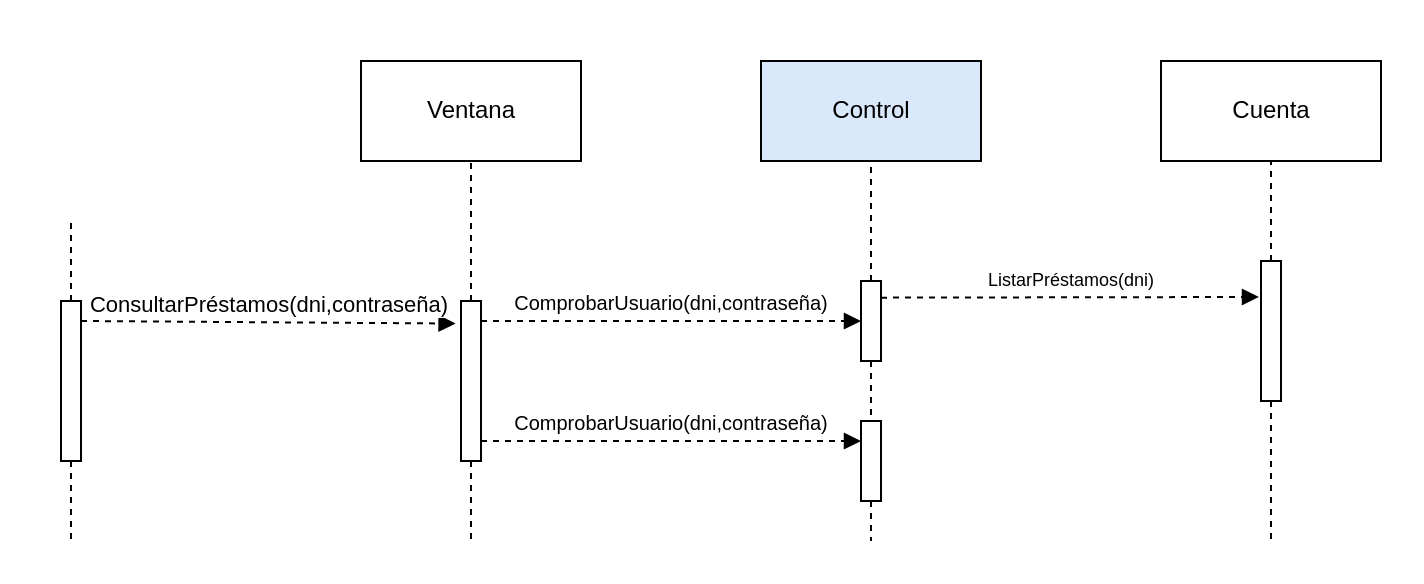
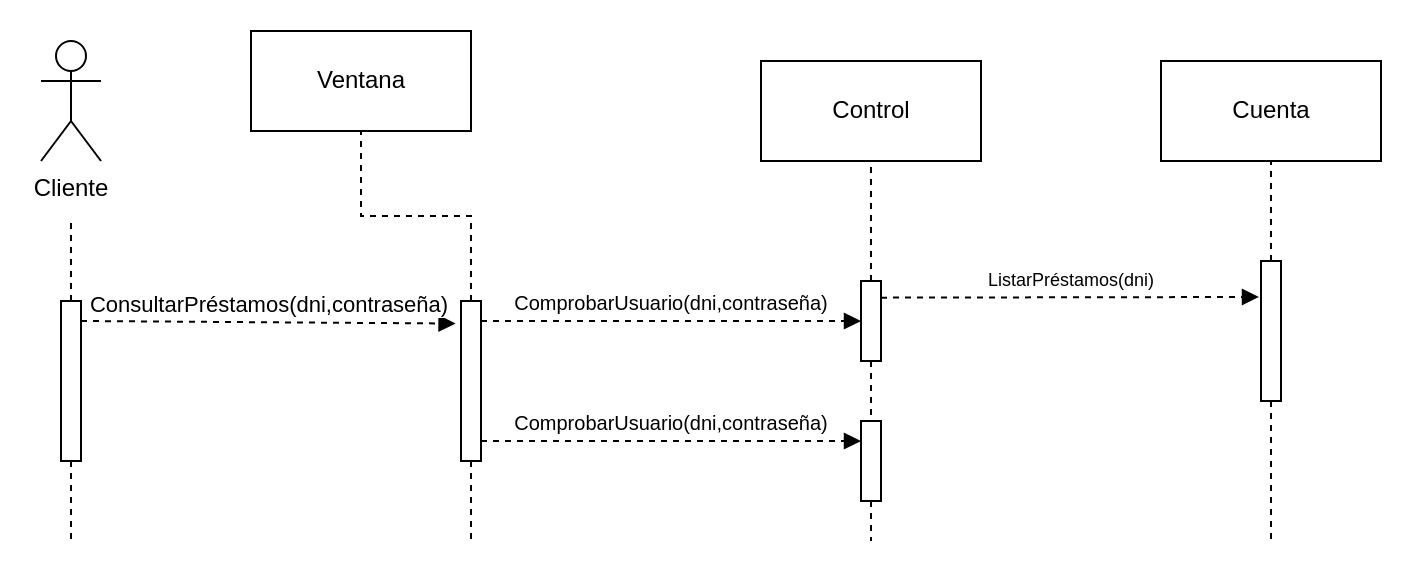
none -> (71, 101)
(471, 111) -> (361, 81)
(871, 111) -> (871, 111)
